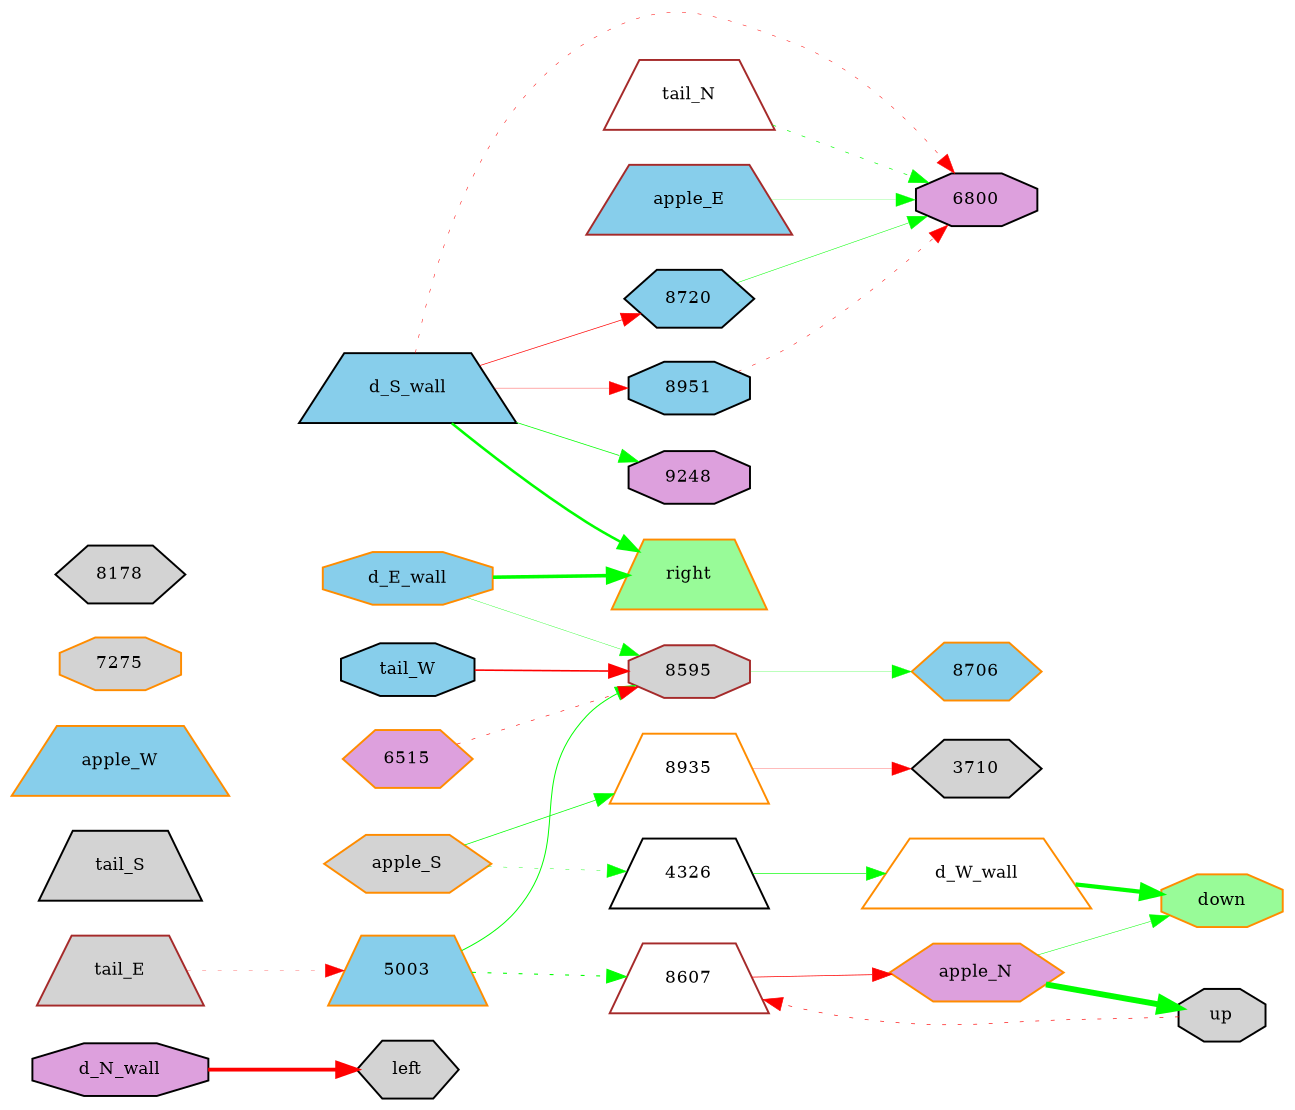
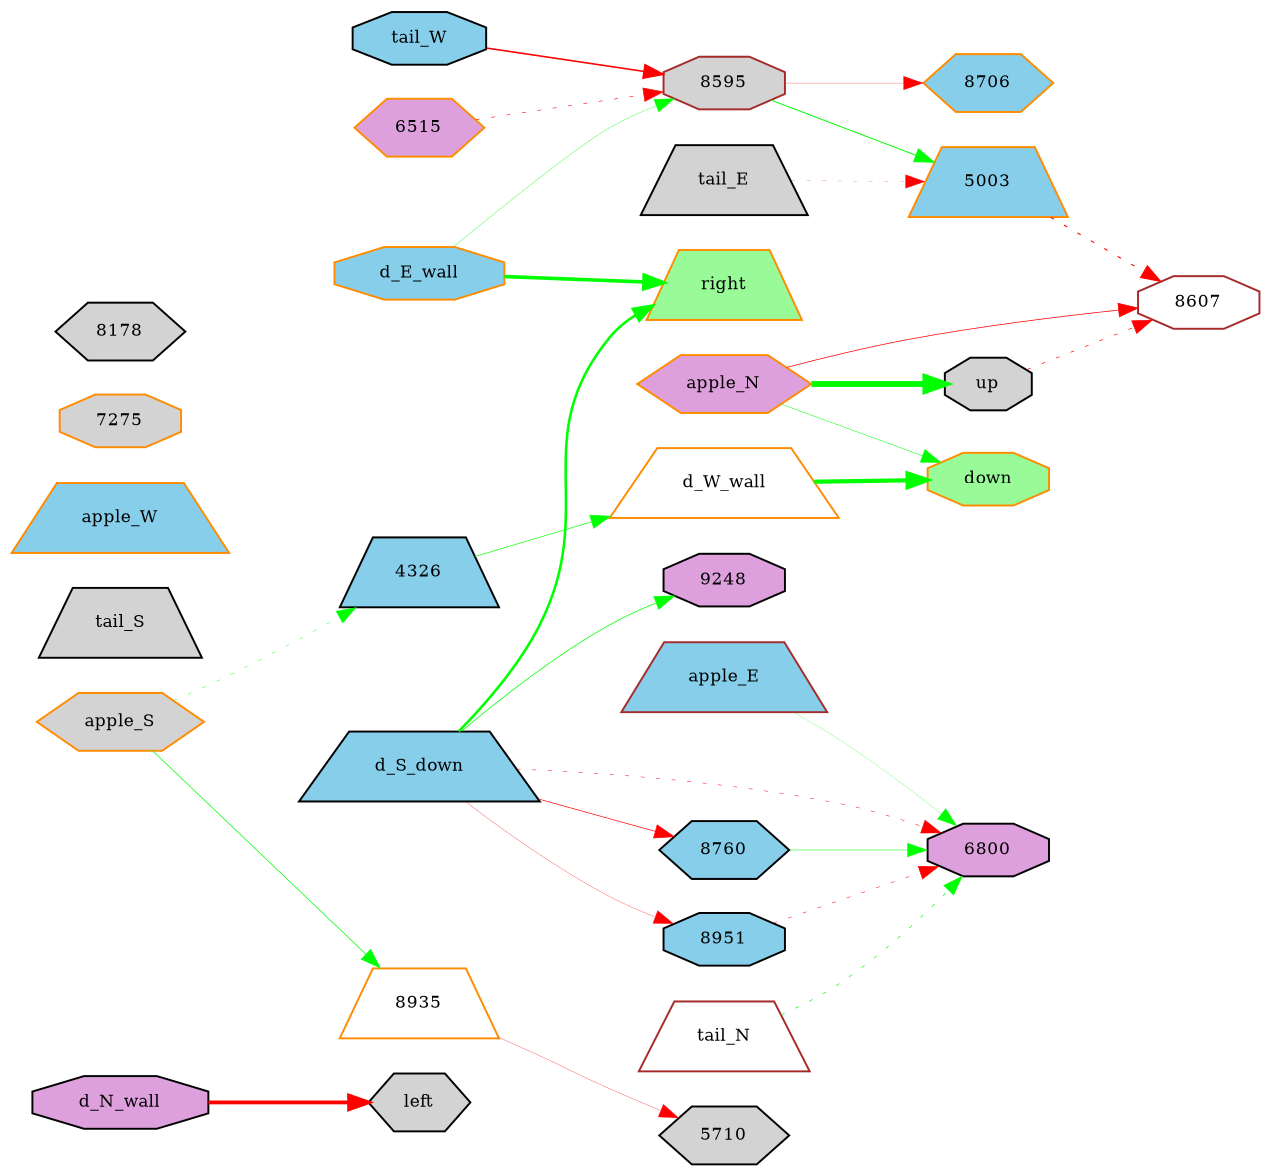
(689, 299) -> (724, 850)
(408, 388) -> (419, 767)
(821, 672) -> (844, 83)
(977, 769) -> (724, 1135)
(548, 836) -> (843, 128)
(689, 874) -> (419, 572)
(120, 971) -> (724, 180)
(539, 974) -> (1097, 244)
(812, 976) -> (951, 332)
(689, 978) -> (1199, 302)
